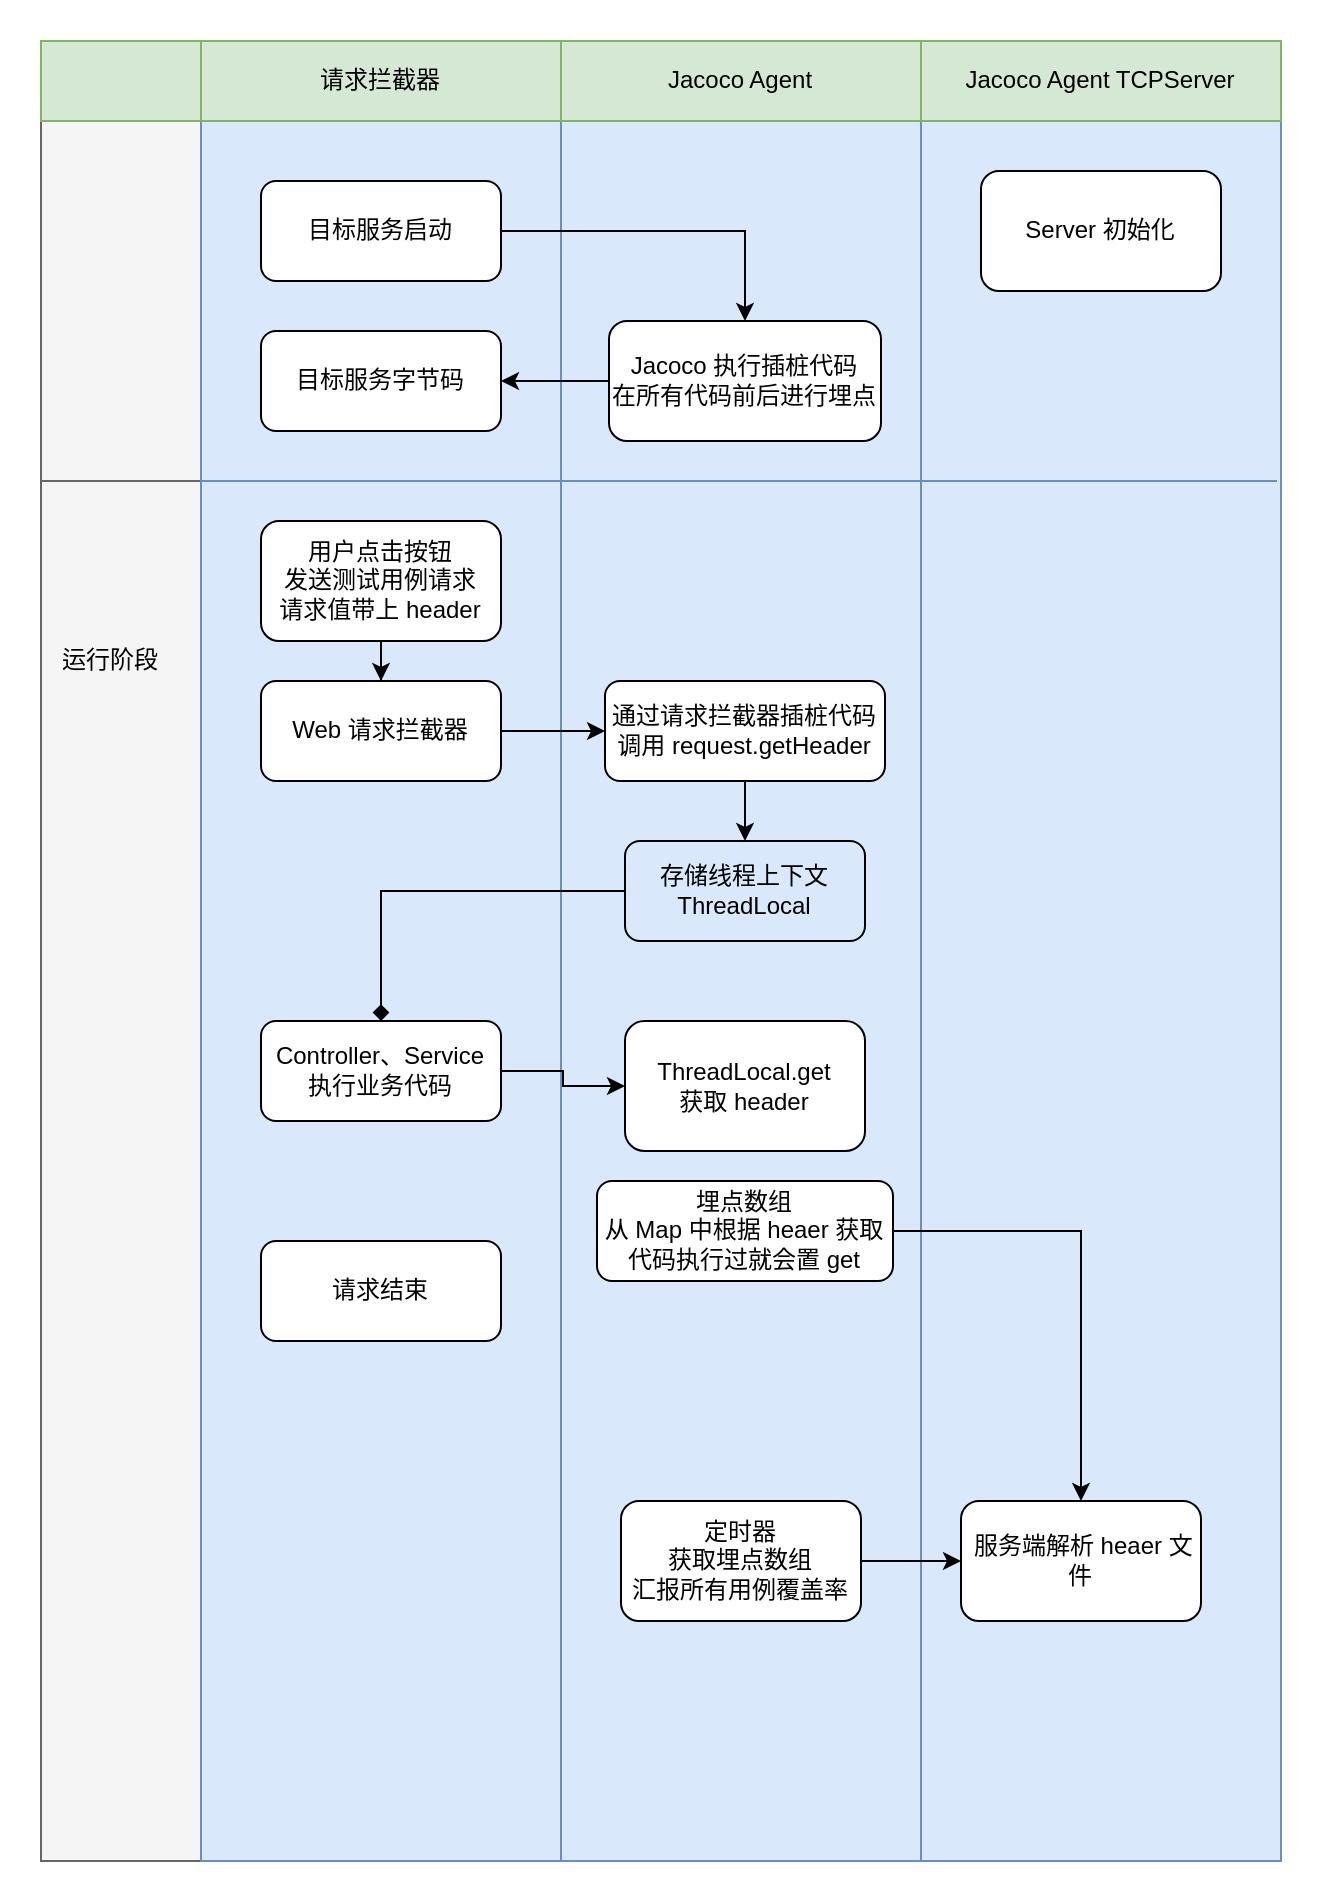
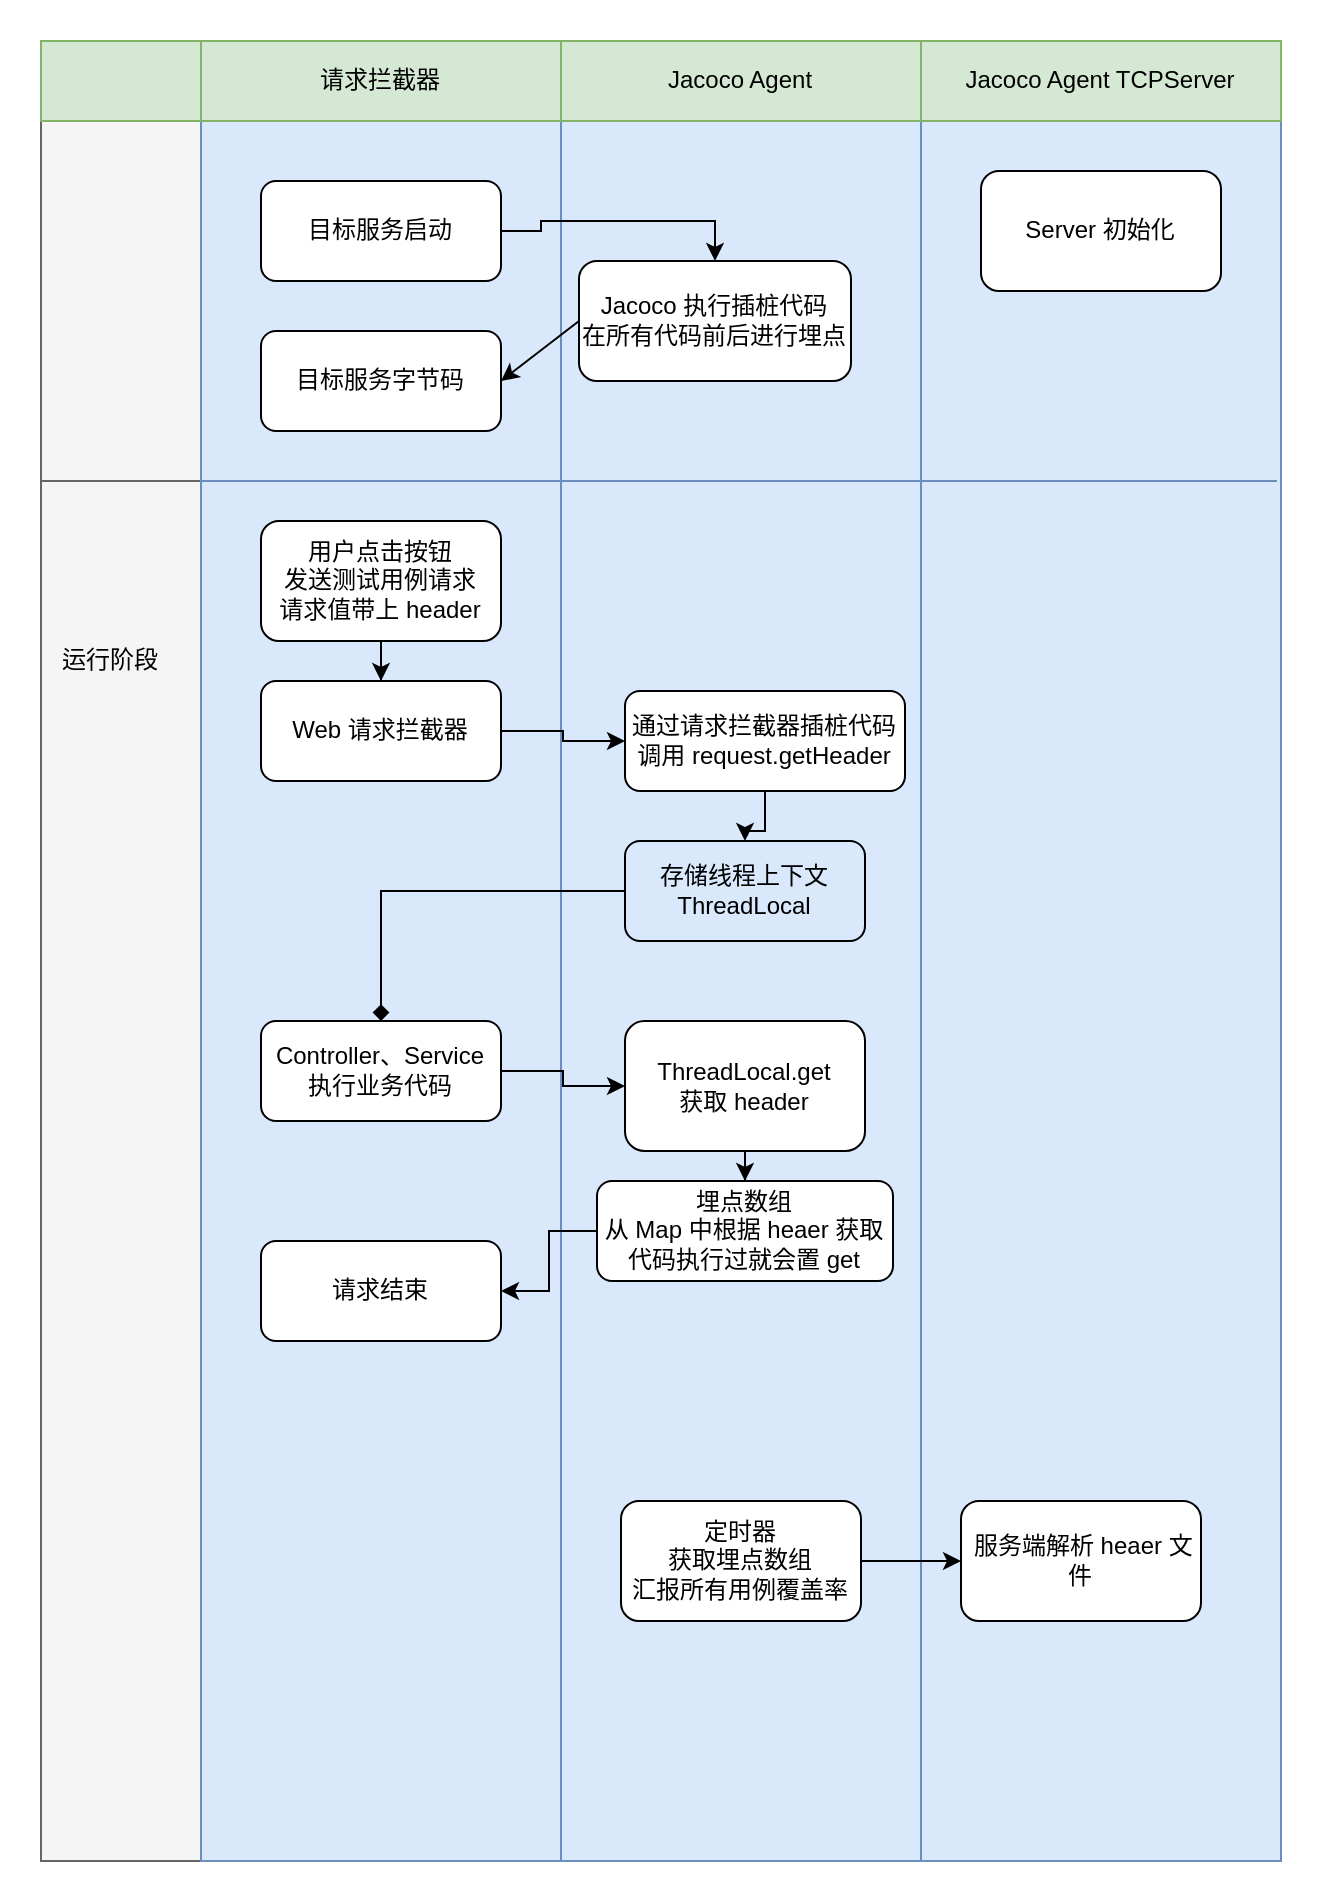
(745, 381) -> (715, 321)
(745, 731) -> (765, 741)
none -> (745, 1166)
(1081, 1265) -> (549, 1254)
